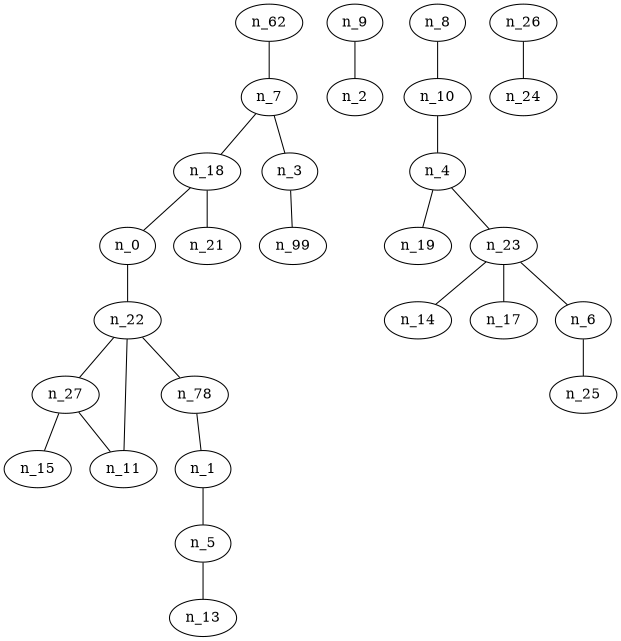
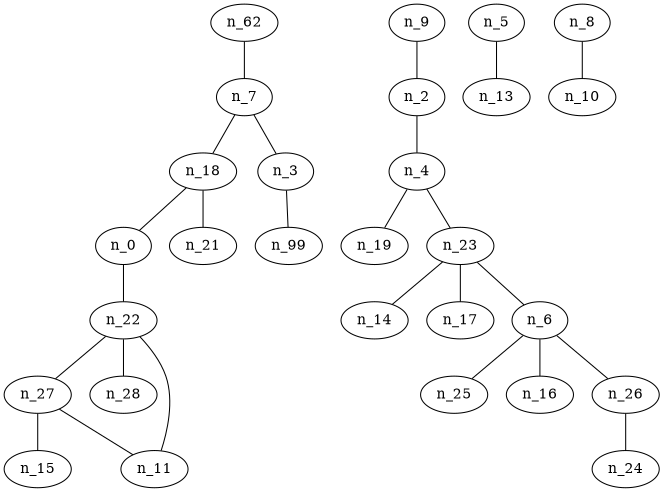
(438, 134) -> (417, 134)
none -> (582, 357)
(195, 395) -> (123, 395)
none -> (540, 395)
(203, 469) -> none
